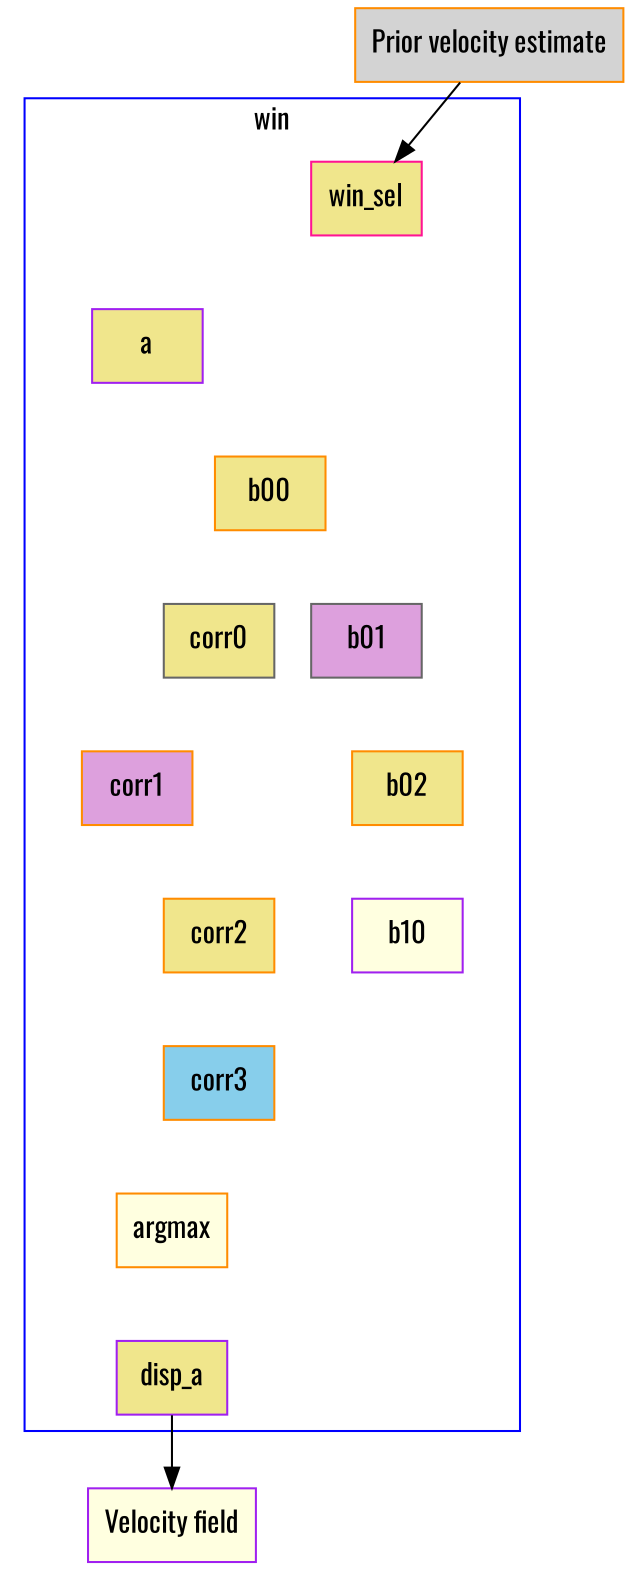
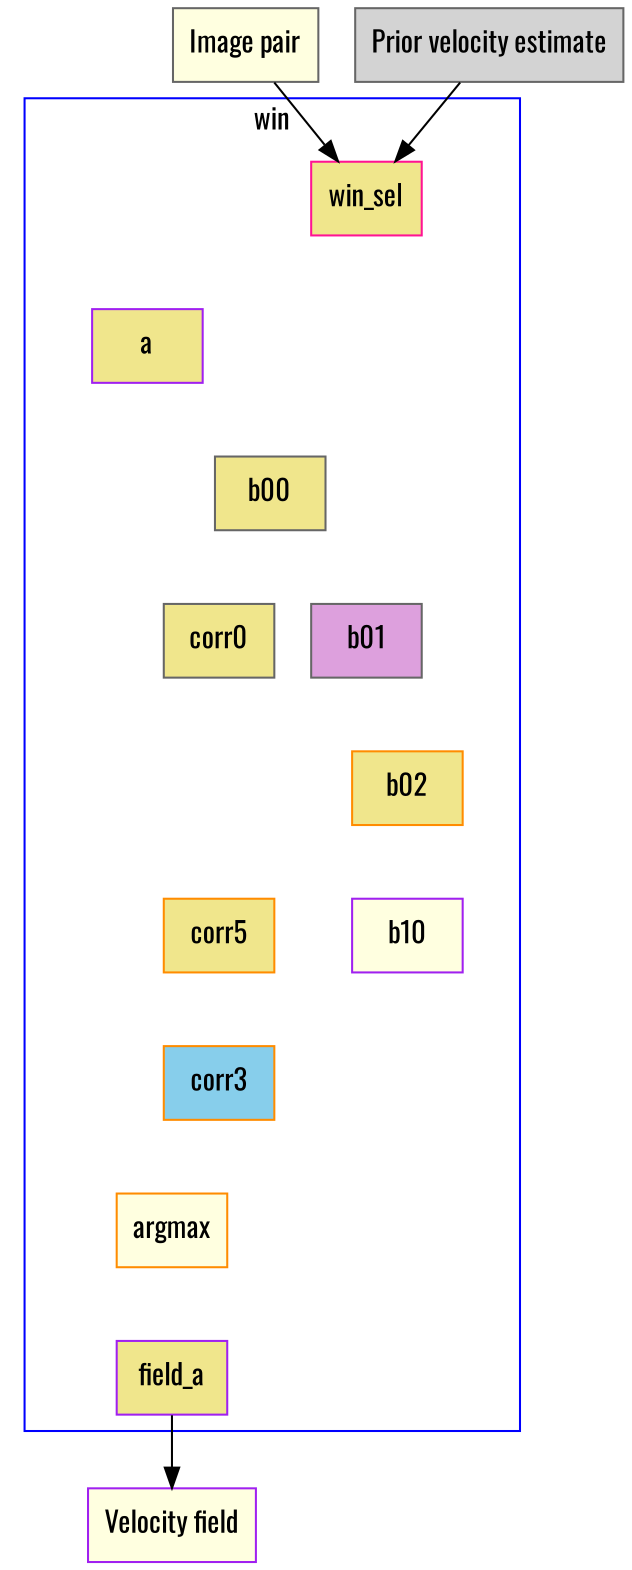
none -> (246, 45)
(489, 45) -> (489, 45)
(270, 493) -> (270, 493)
(137, 788) -> none
(219, 936) -> (219, 936)
(172, 1378) -> (172, 1378)
